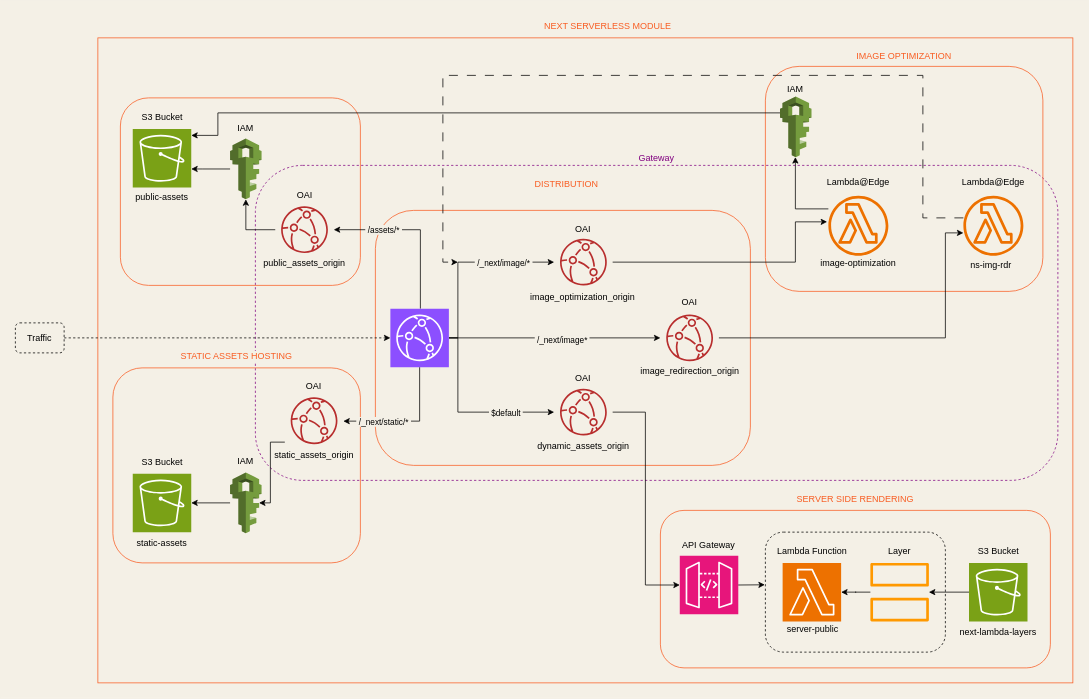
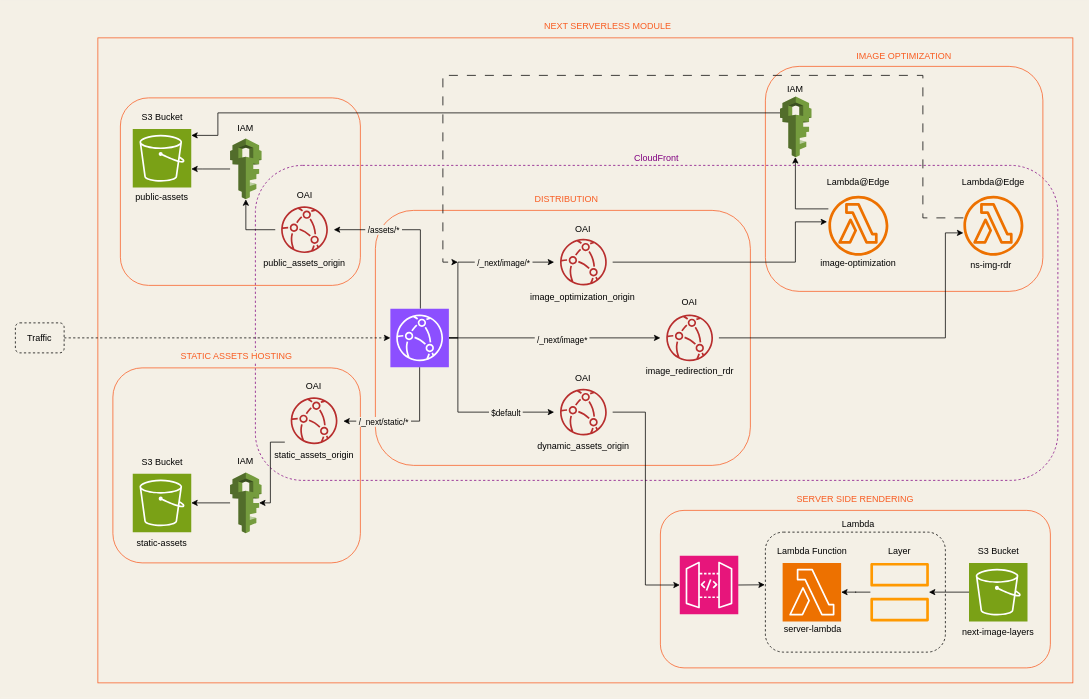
(657, 158) -> (657, 158)
(567, 184) -> (567, 199)
(690, 372) -> (690, 372)
none -> (858, 524)
(709, 545) -> none
(813, 630) -> (813, 630)
(998, 632) -> (998, 632)
